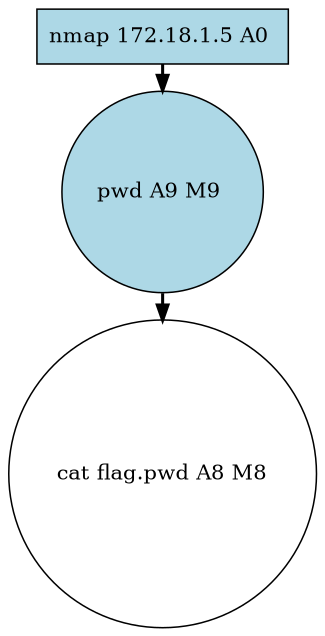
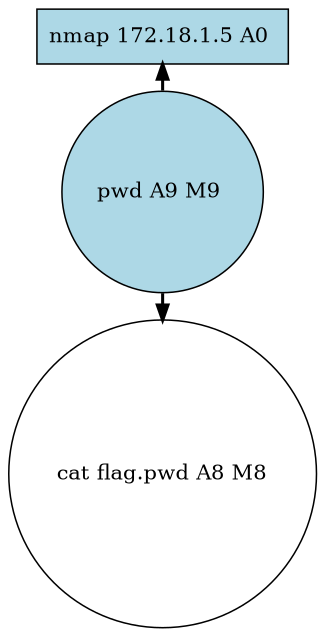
(163, 70) -> (163, 85)
